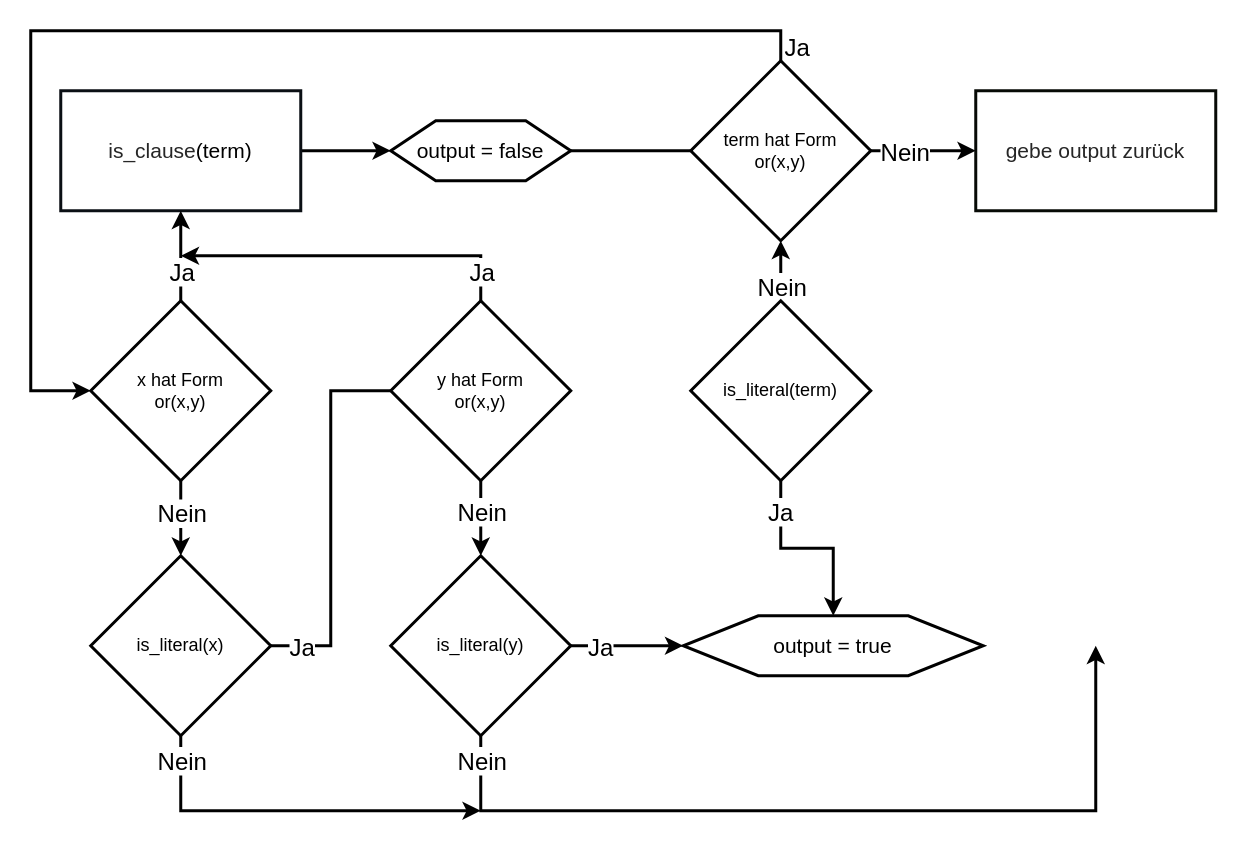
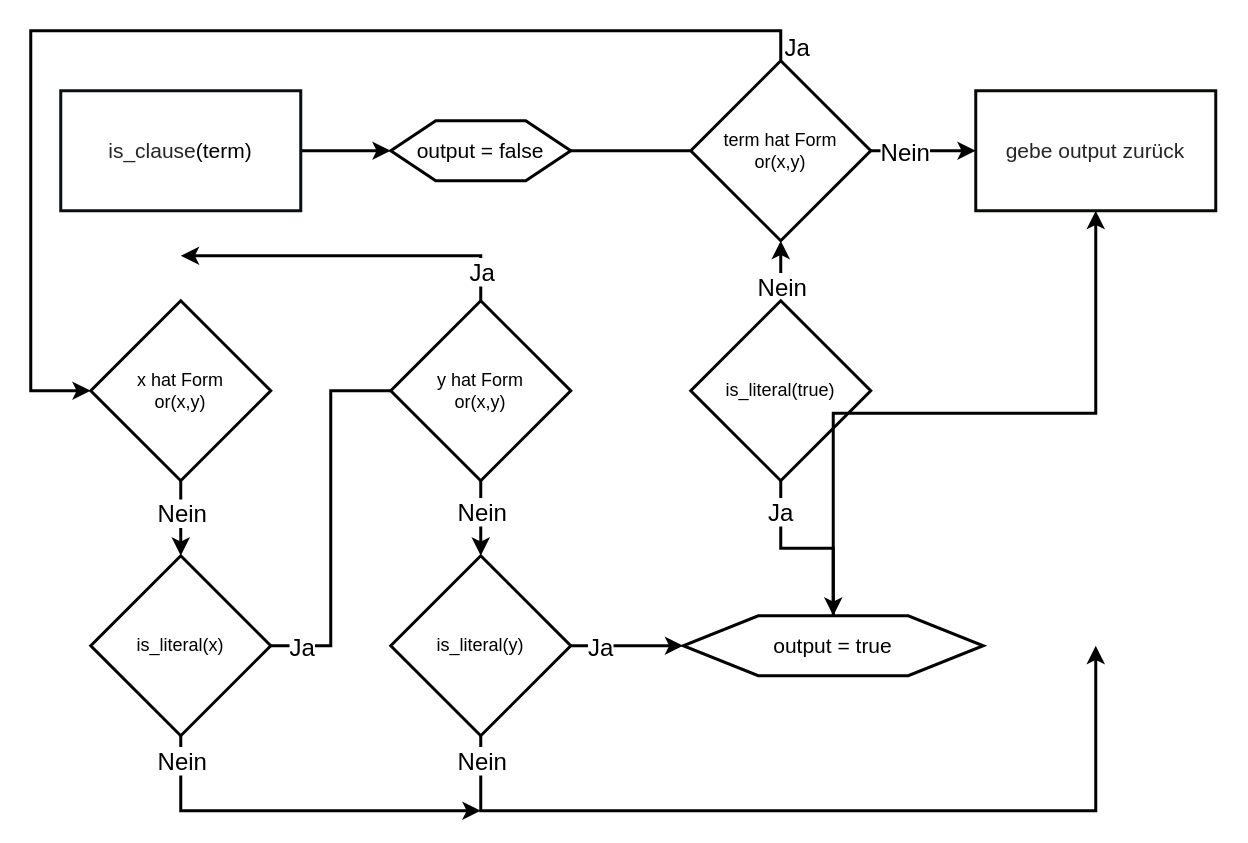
(181, 259) -> none
(781, 391) -> (781, 391)
none -> (994, 413)
